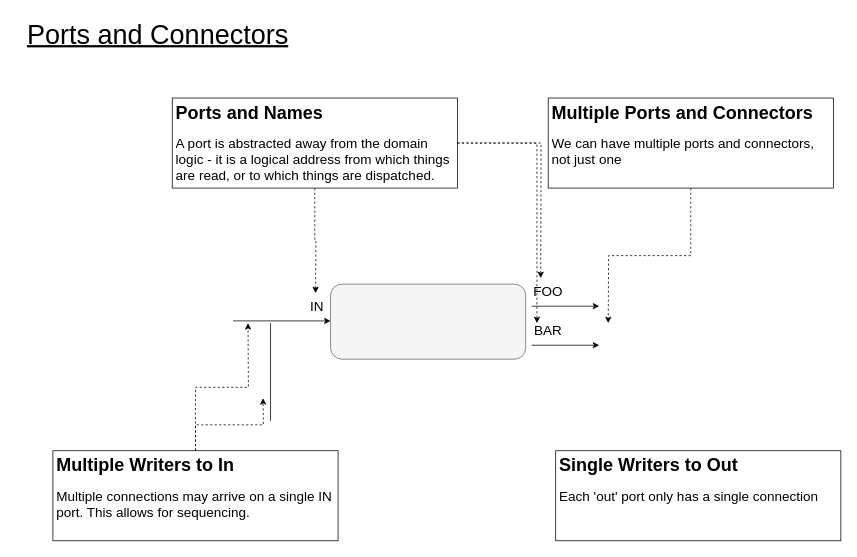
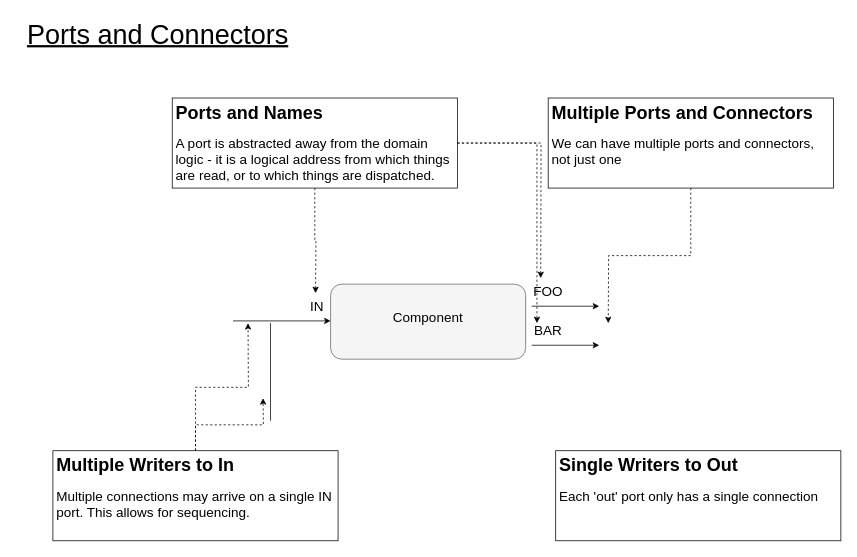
none -> (428, 318)
